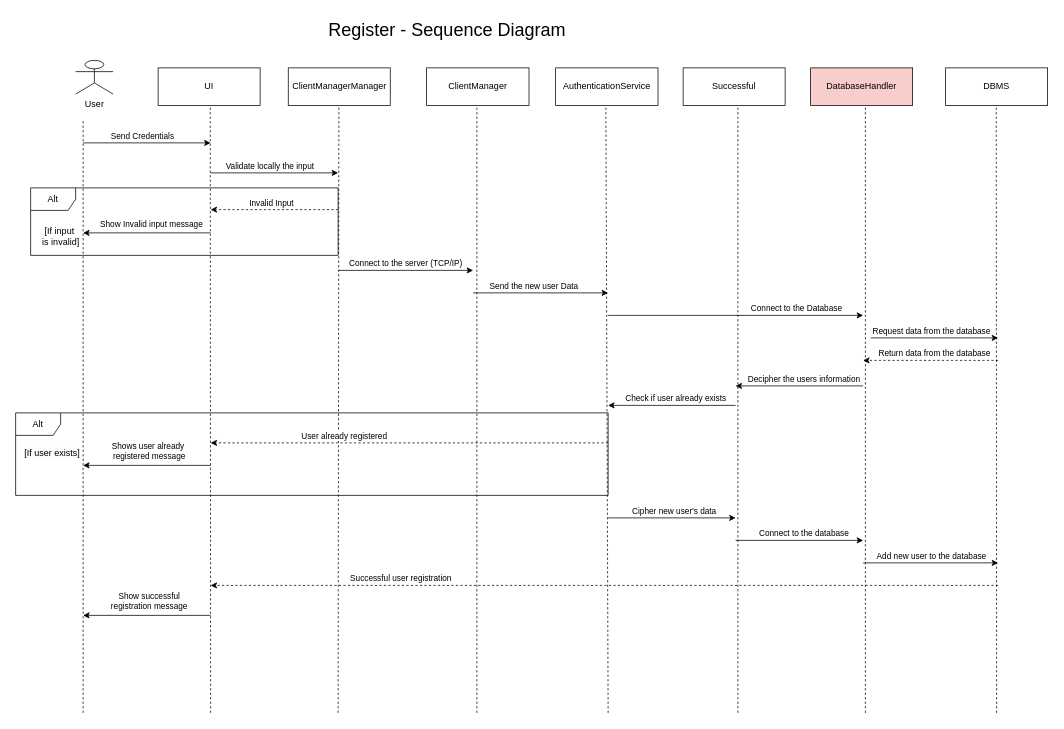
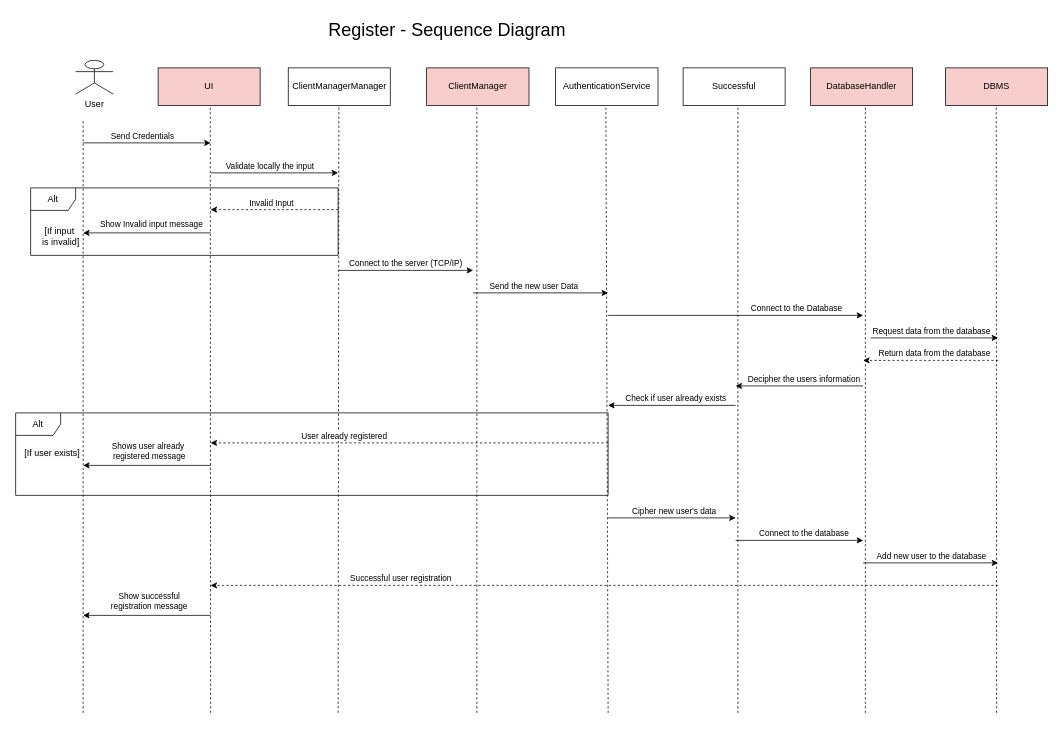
(209, 87) -> (209, 87)
(478, 87) -> (478, 87)
(996, 87) -> (996, 87)
